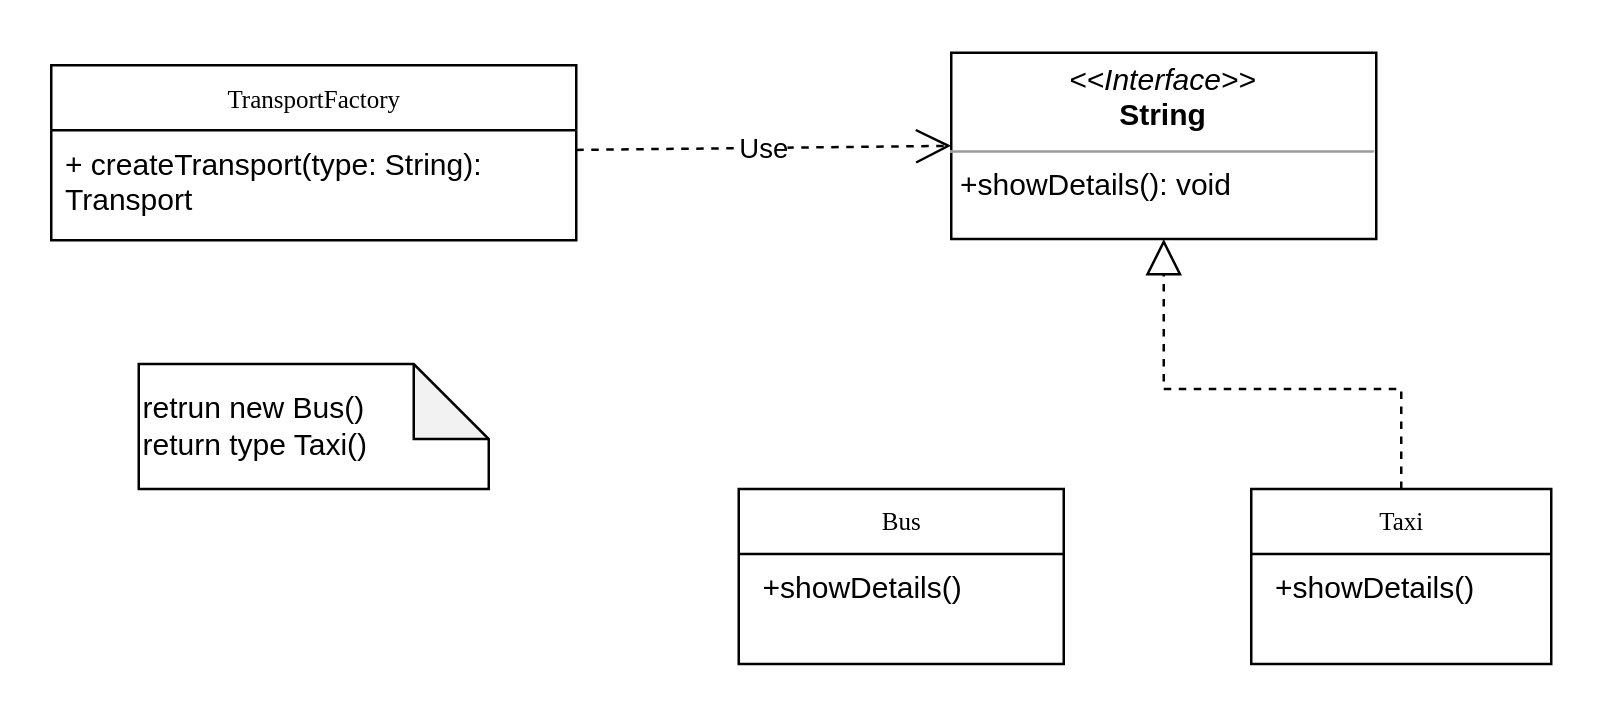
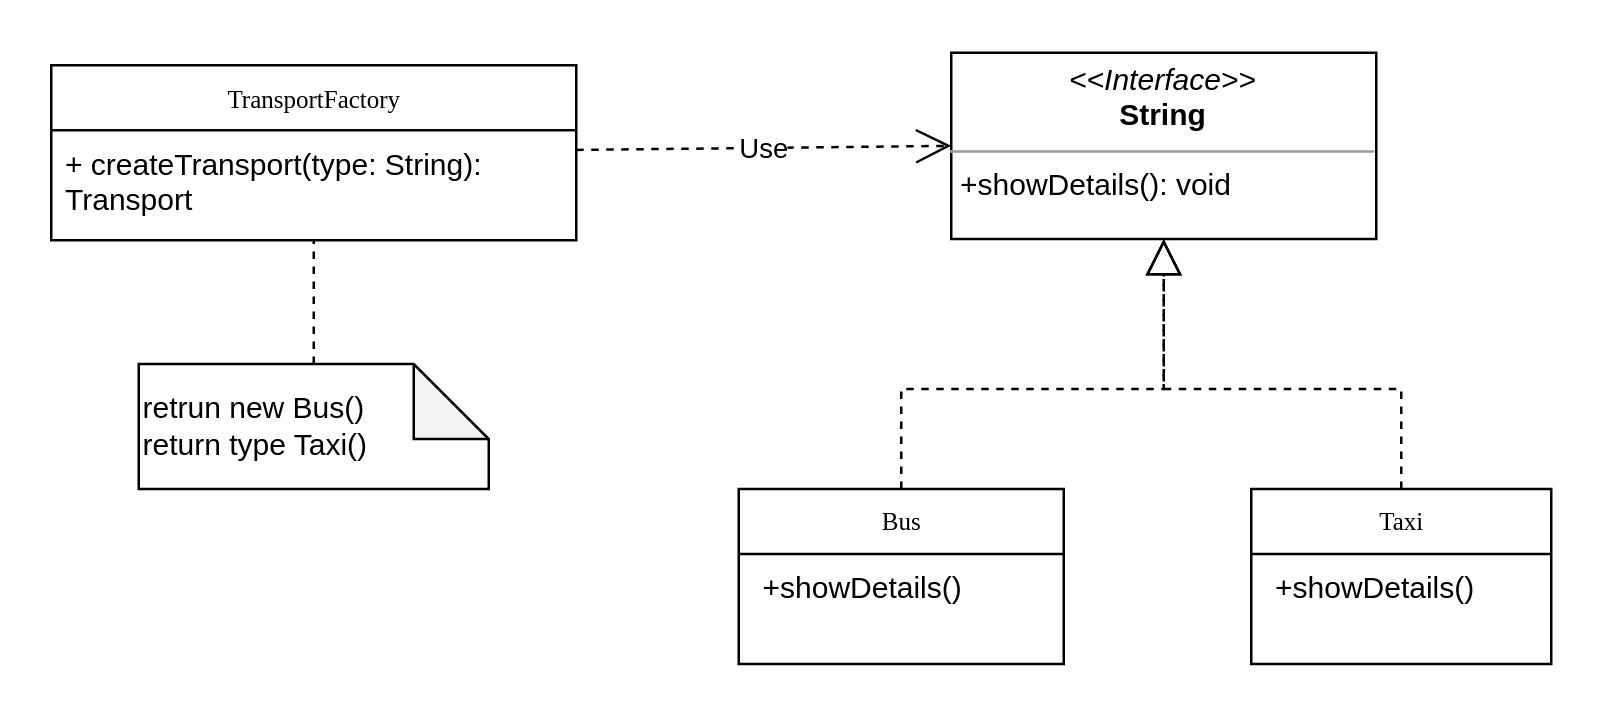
none -> (314, 302)
none -> (983, 389)
